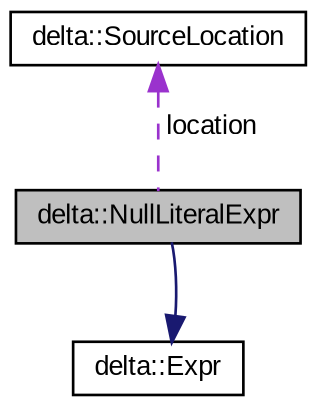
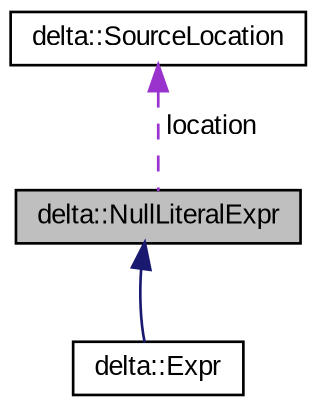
(176, 279) -> (141, 306)
